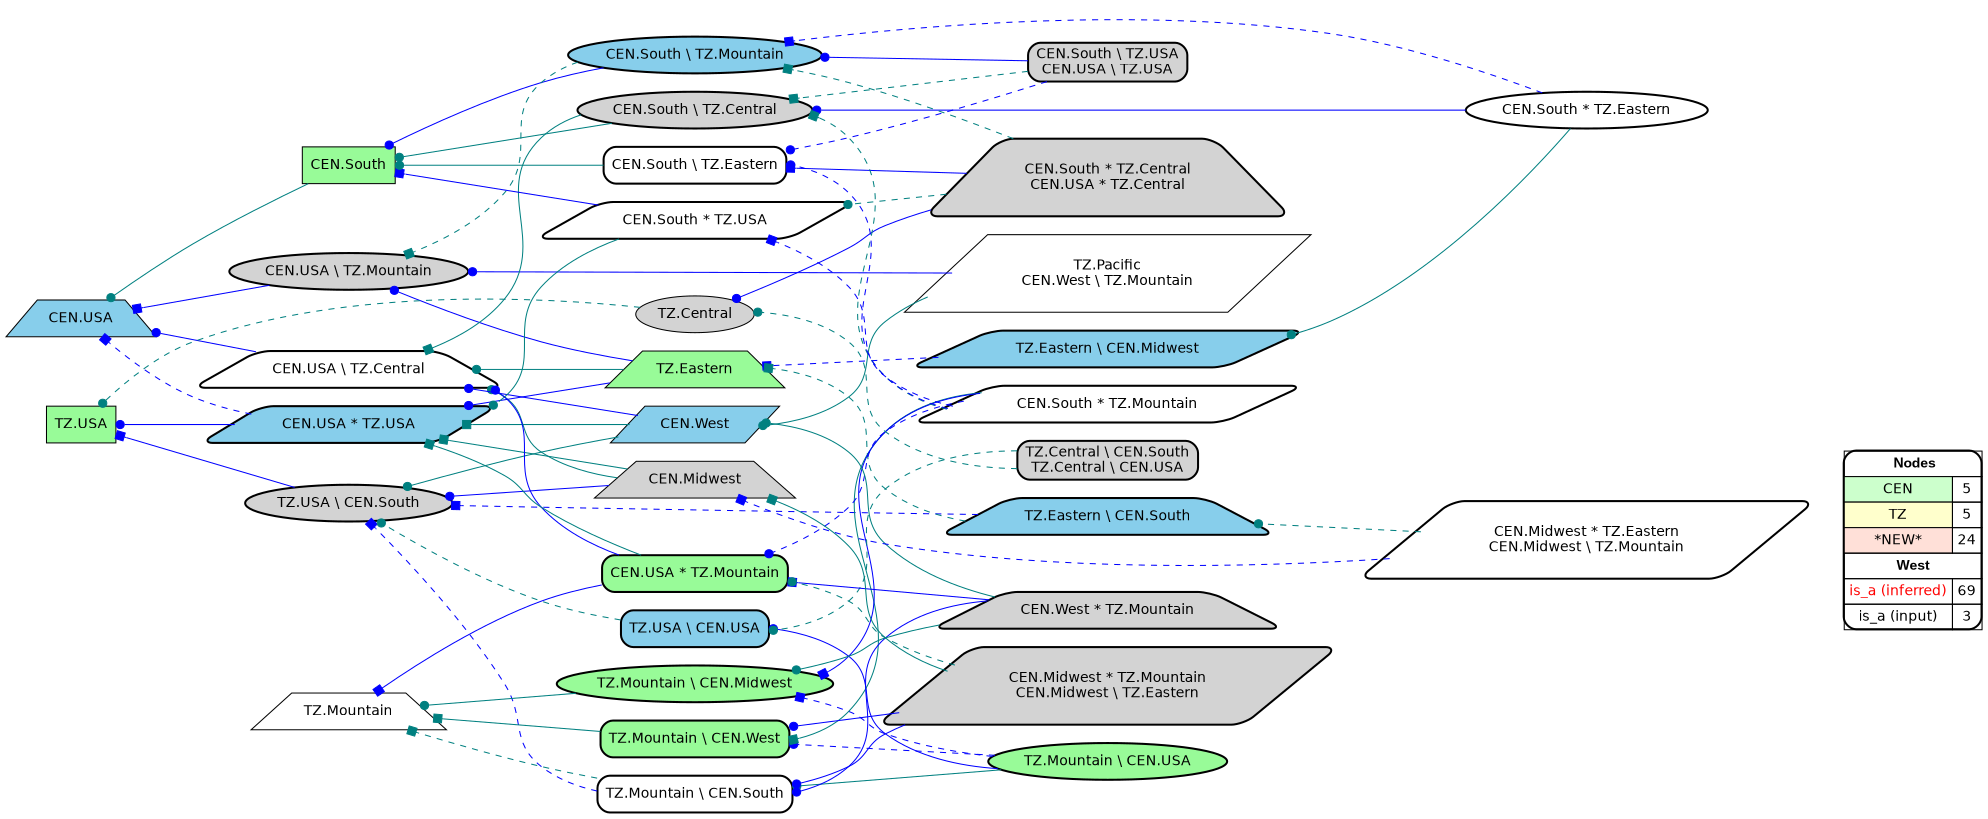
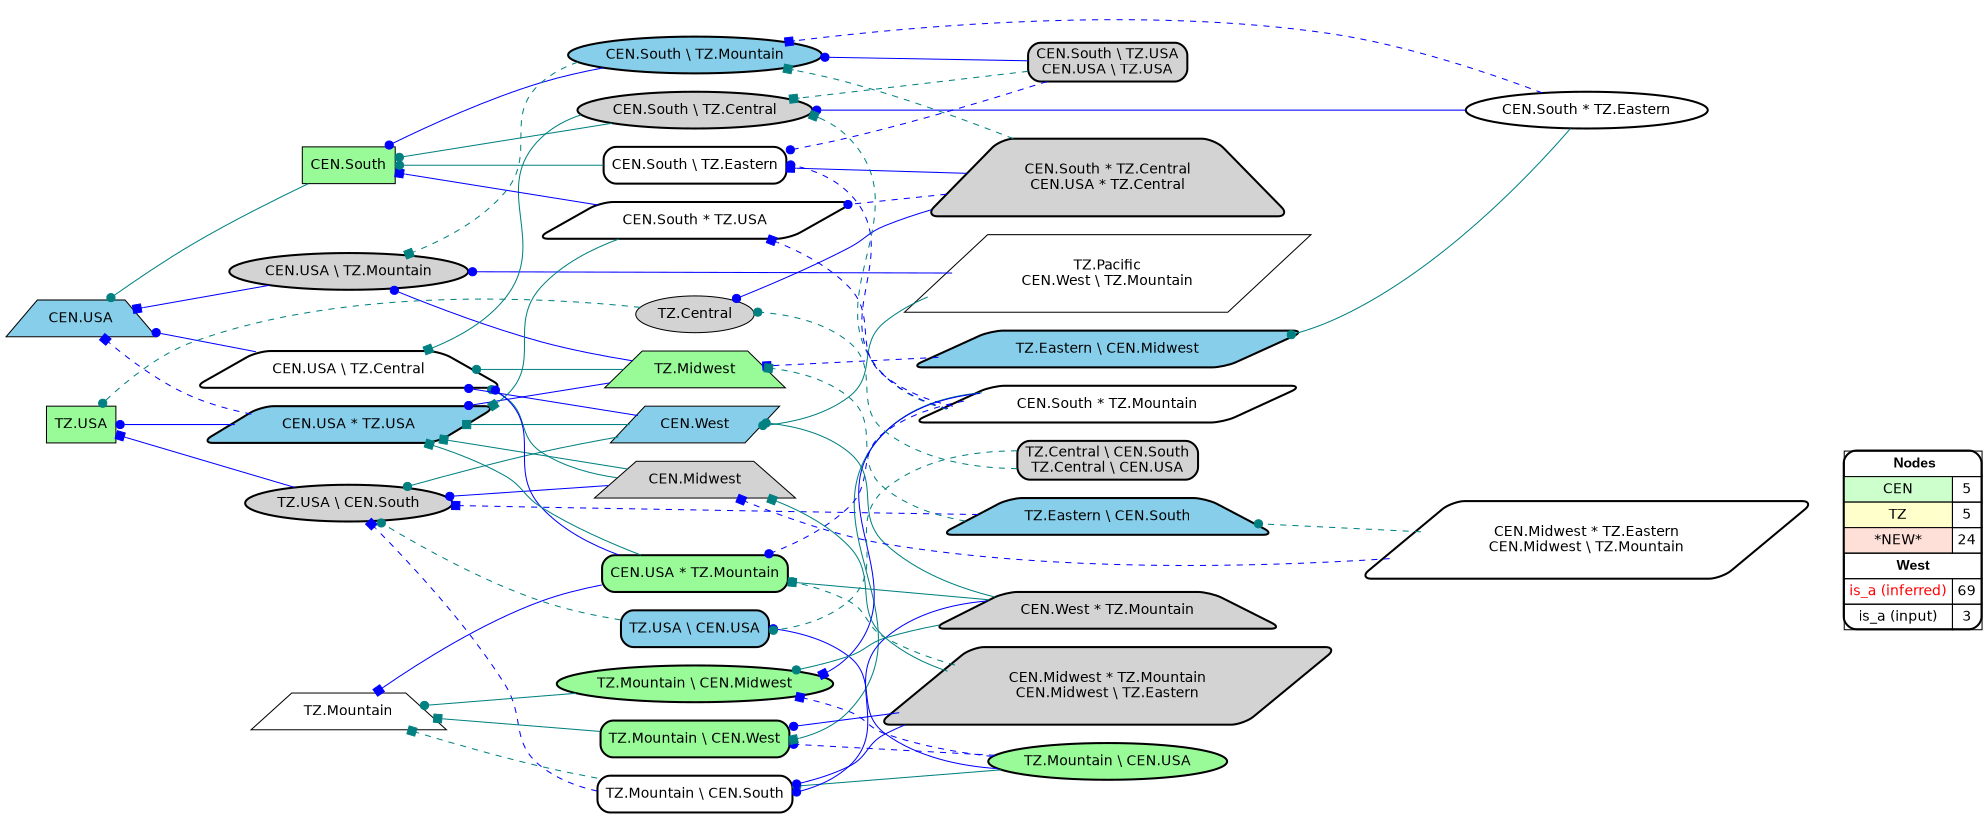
(899, 199) -> (899, 199)
(529, 306) -> (529, 306)
(695, 369) -> (695, 369)
(894, 591) -> (894, 591)
